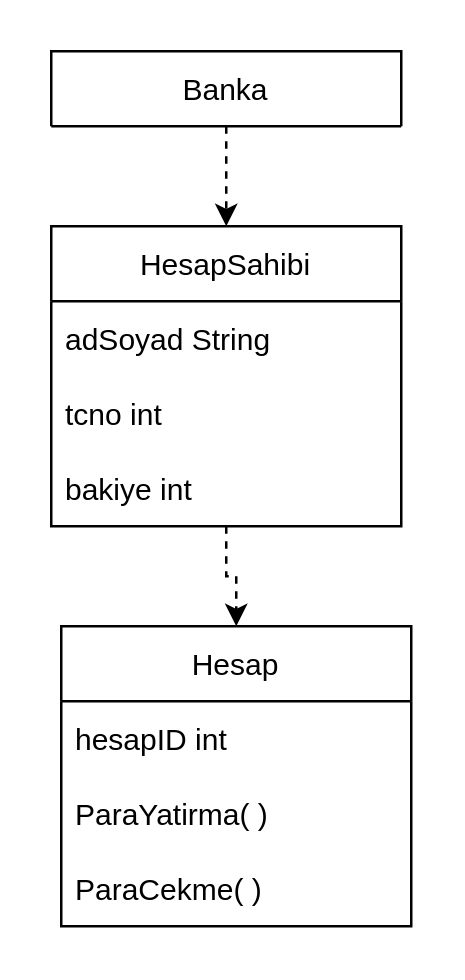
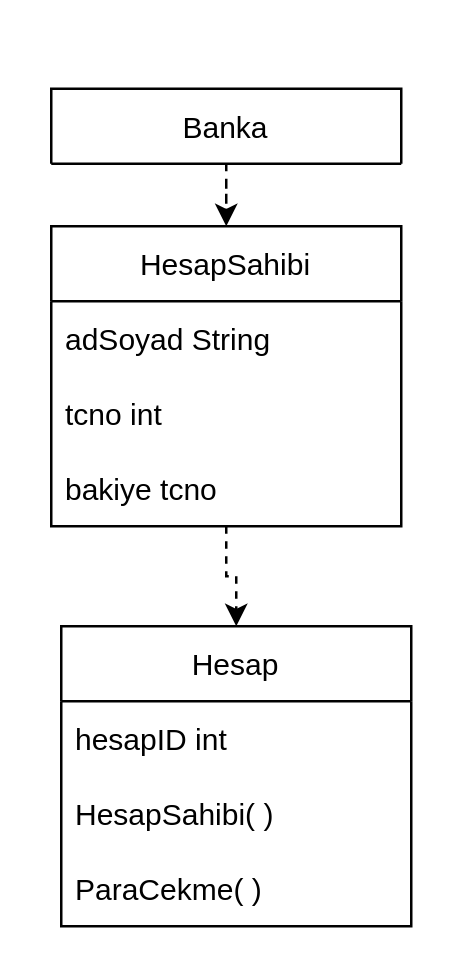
(226, 89) -> (226, 126)
(137, 490) -> (150, 490)
(185, 815) -> (181, 815)
